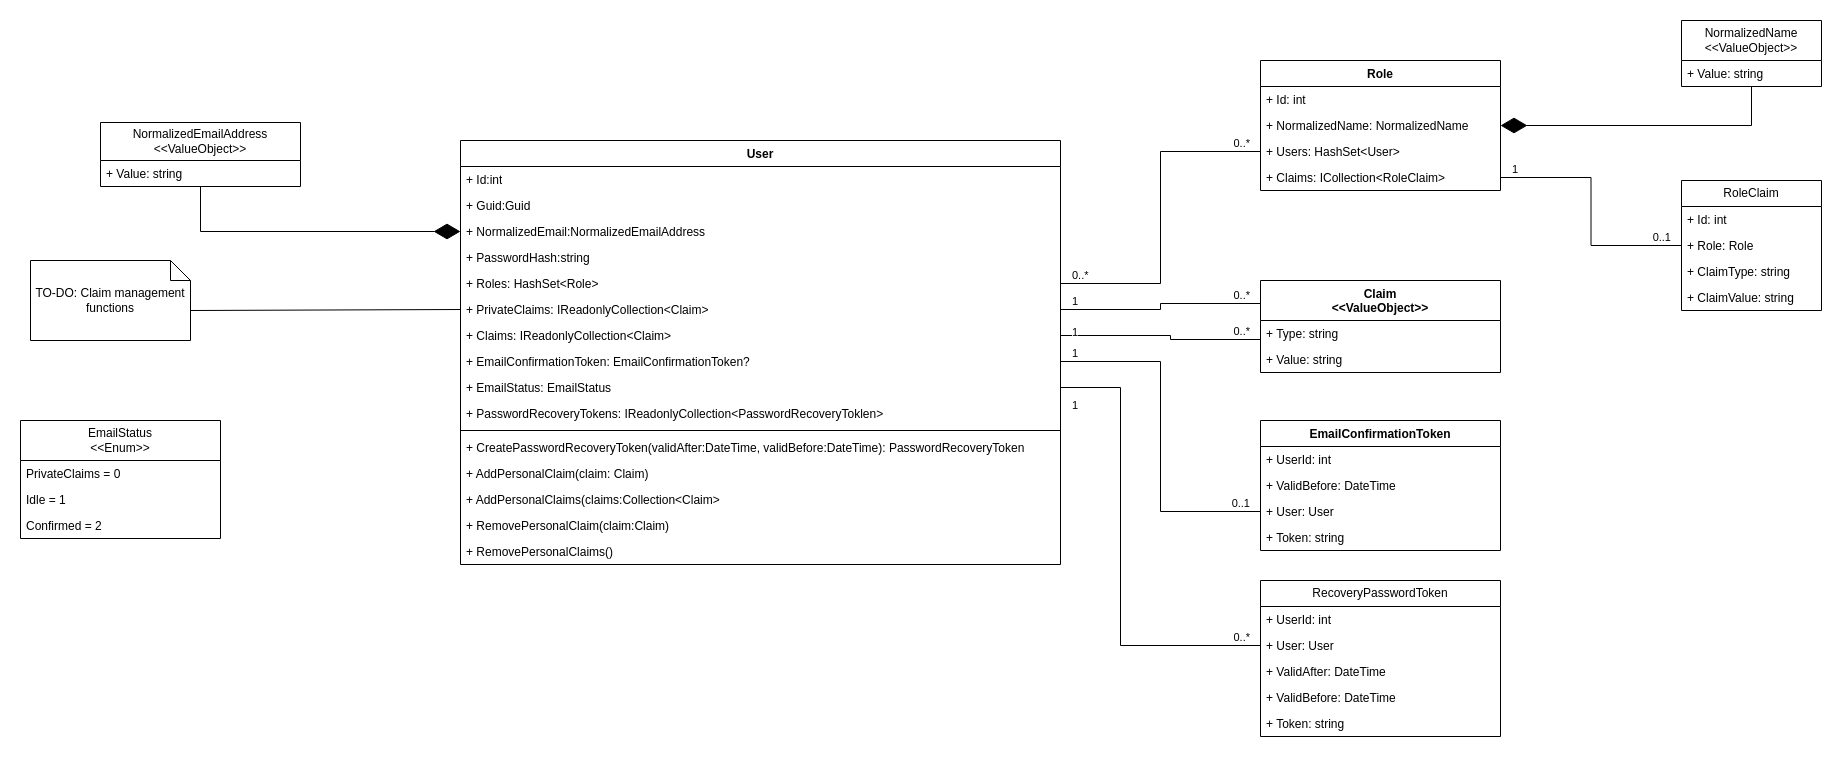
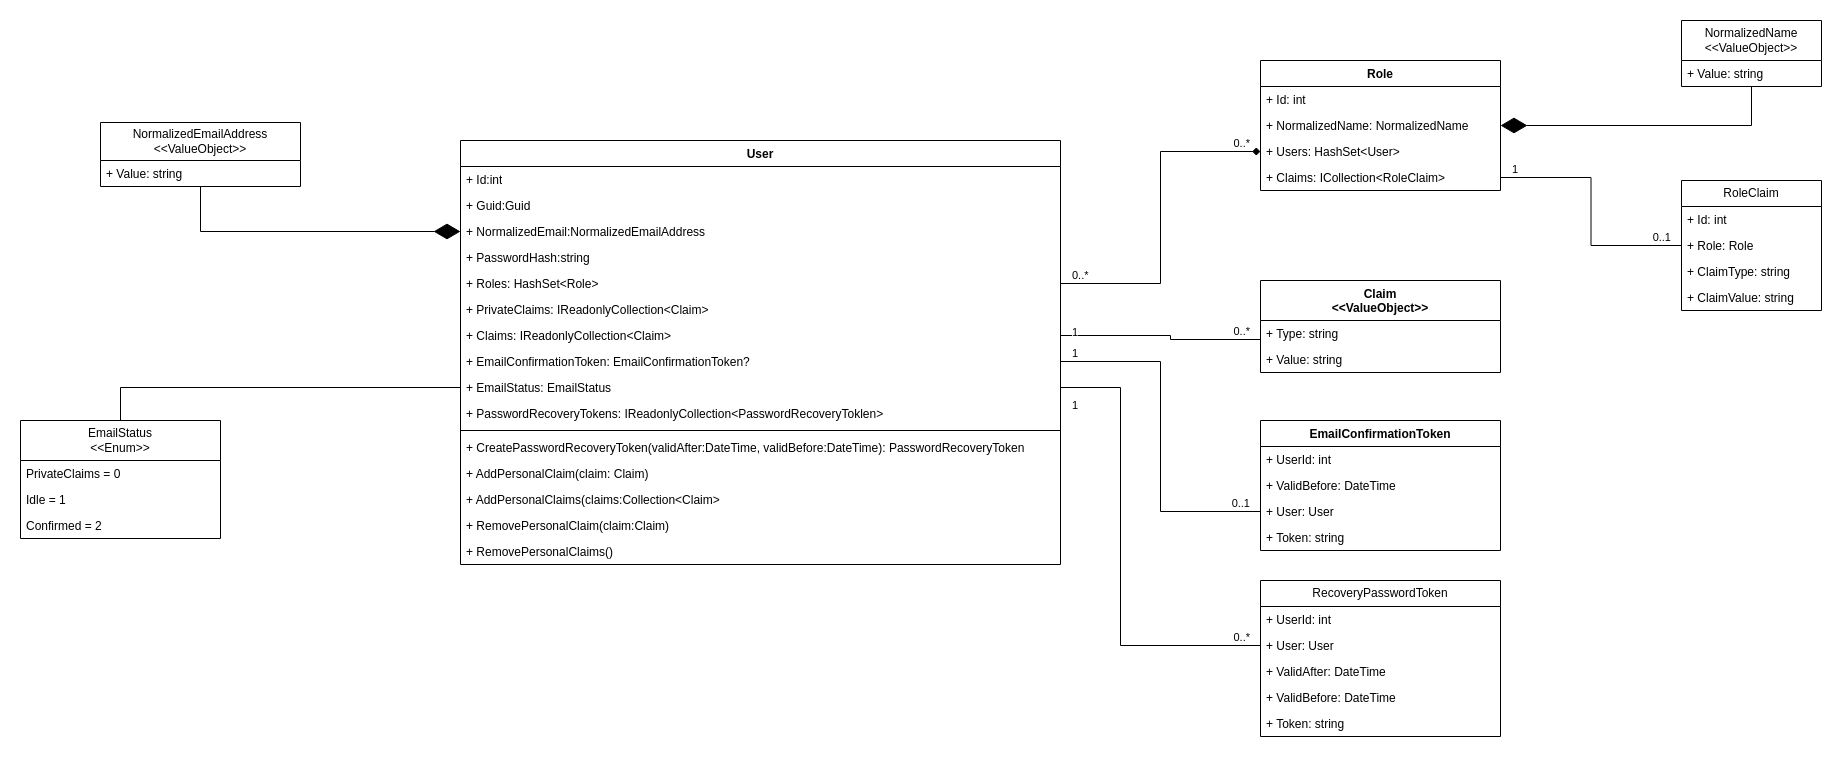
(1255, 152) -> (1252, 152)
(111, 301) -> none
(1161, 307) -> none
(325, 310) -> none
none -> (274, 388)
